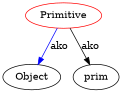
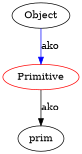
(49, 43) -> (41, 43)
